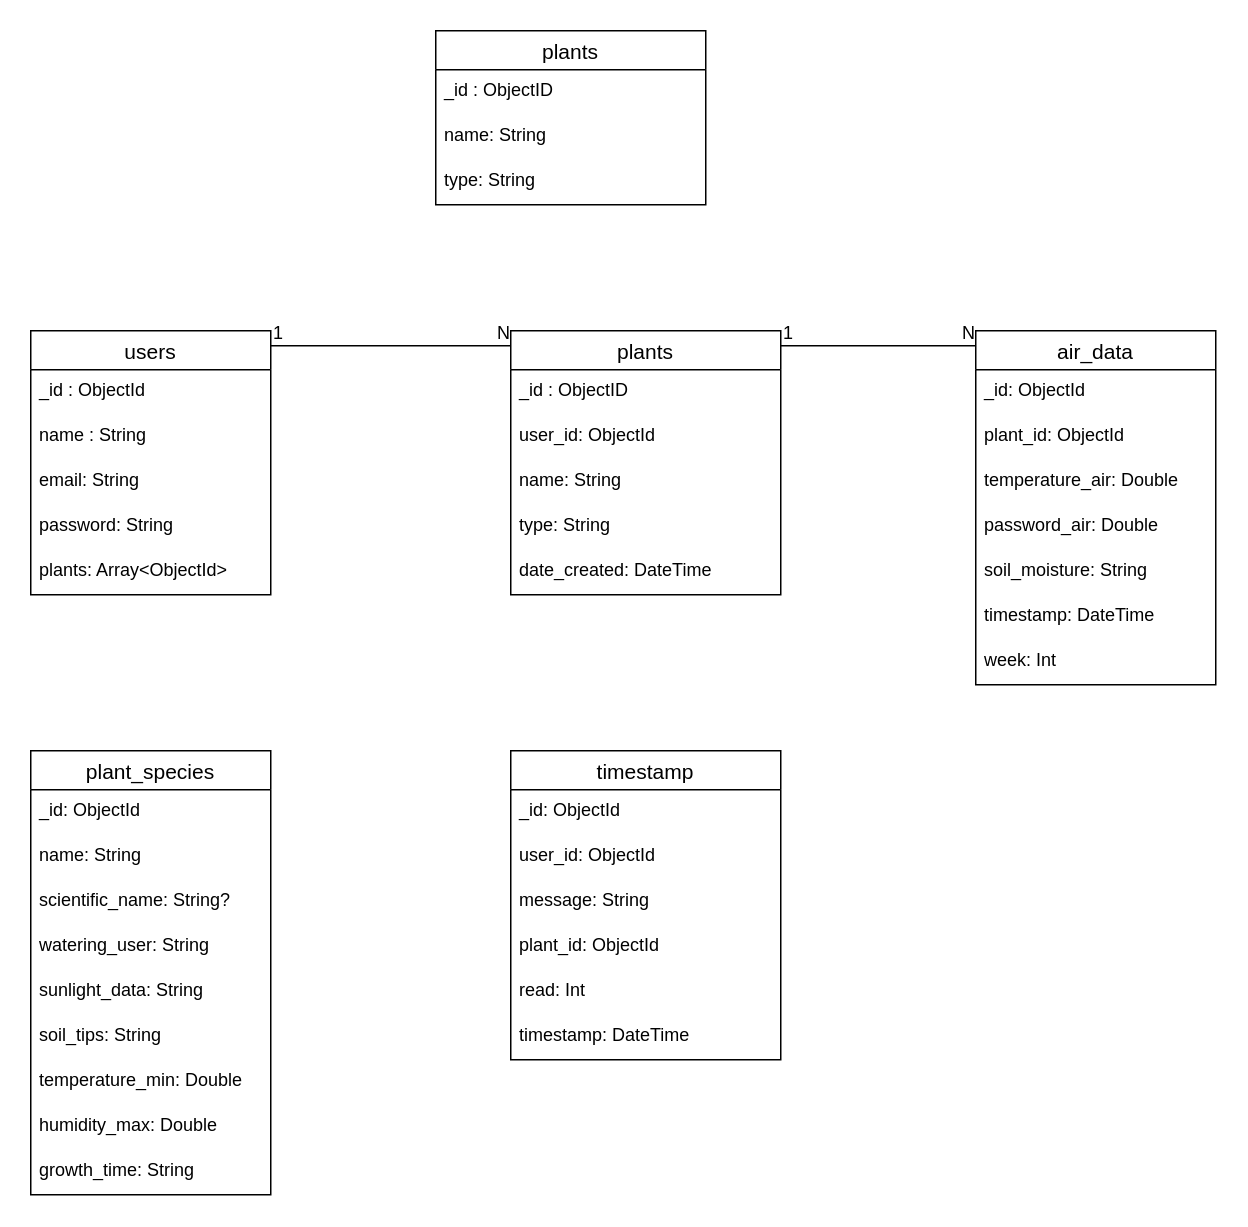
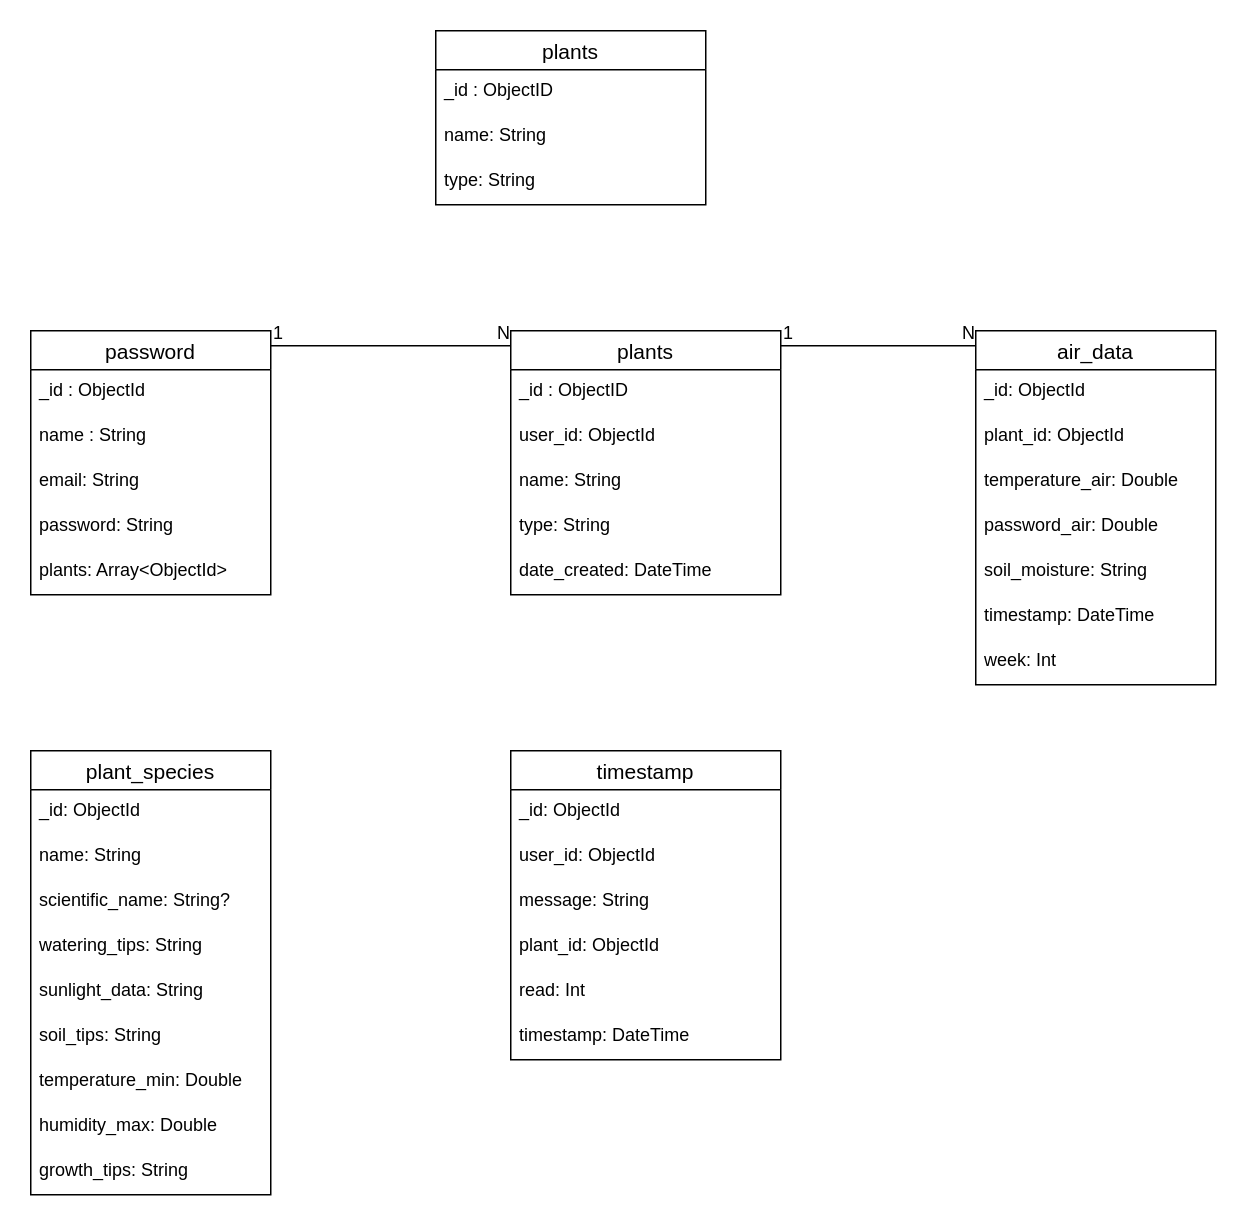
(150, 352) -> (150, 352)
(135, 945) -> (133, 945)
(125, 1170) -> (125, 1170)
